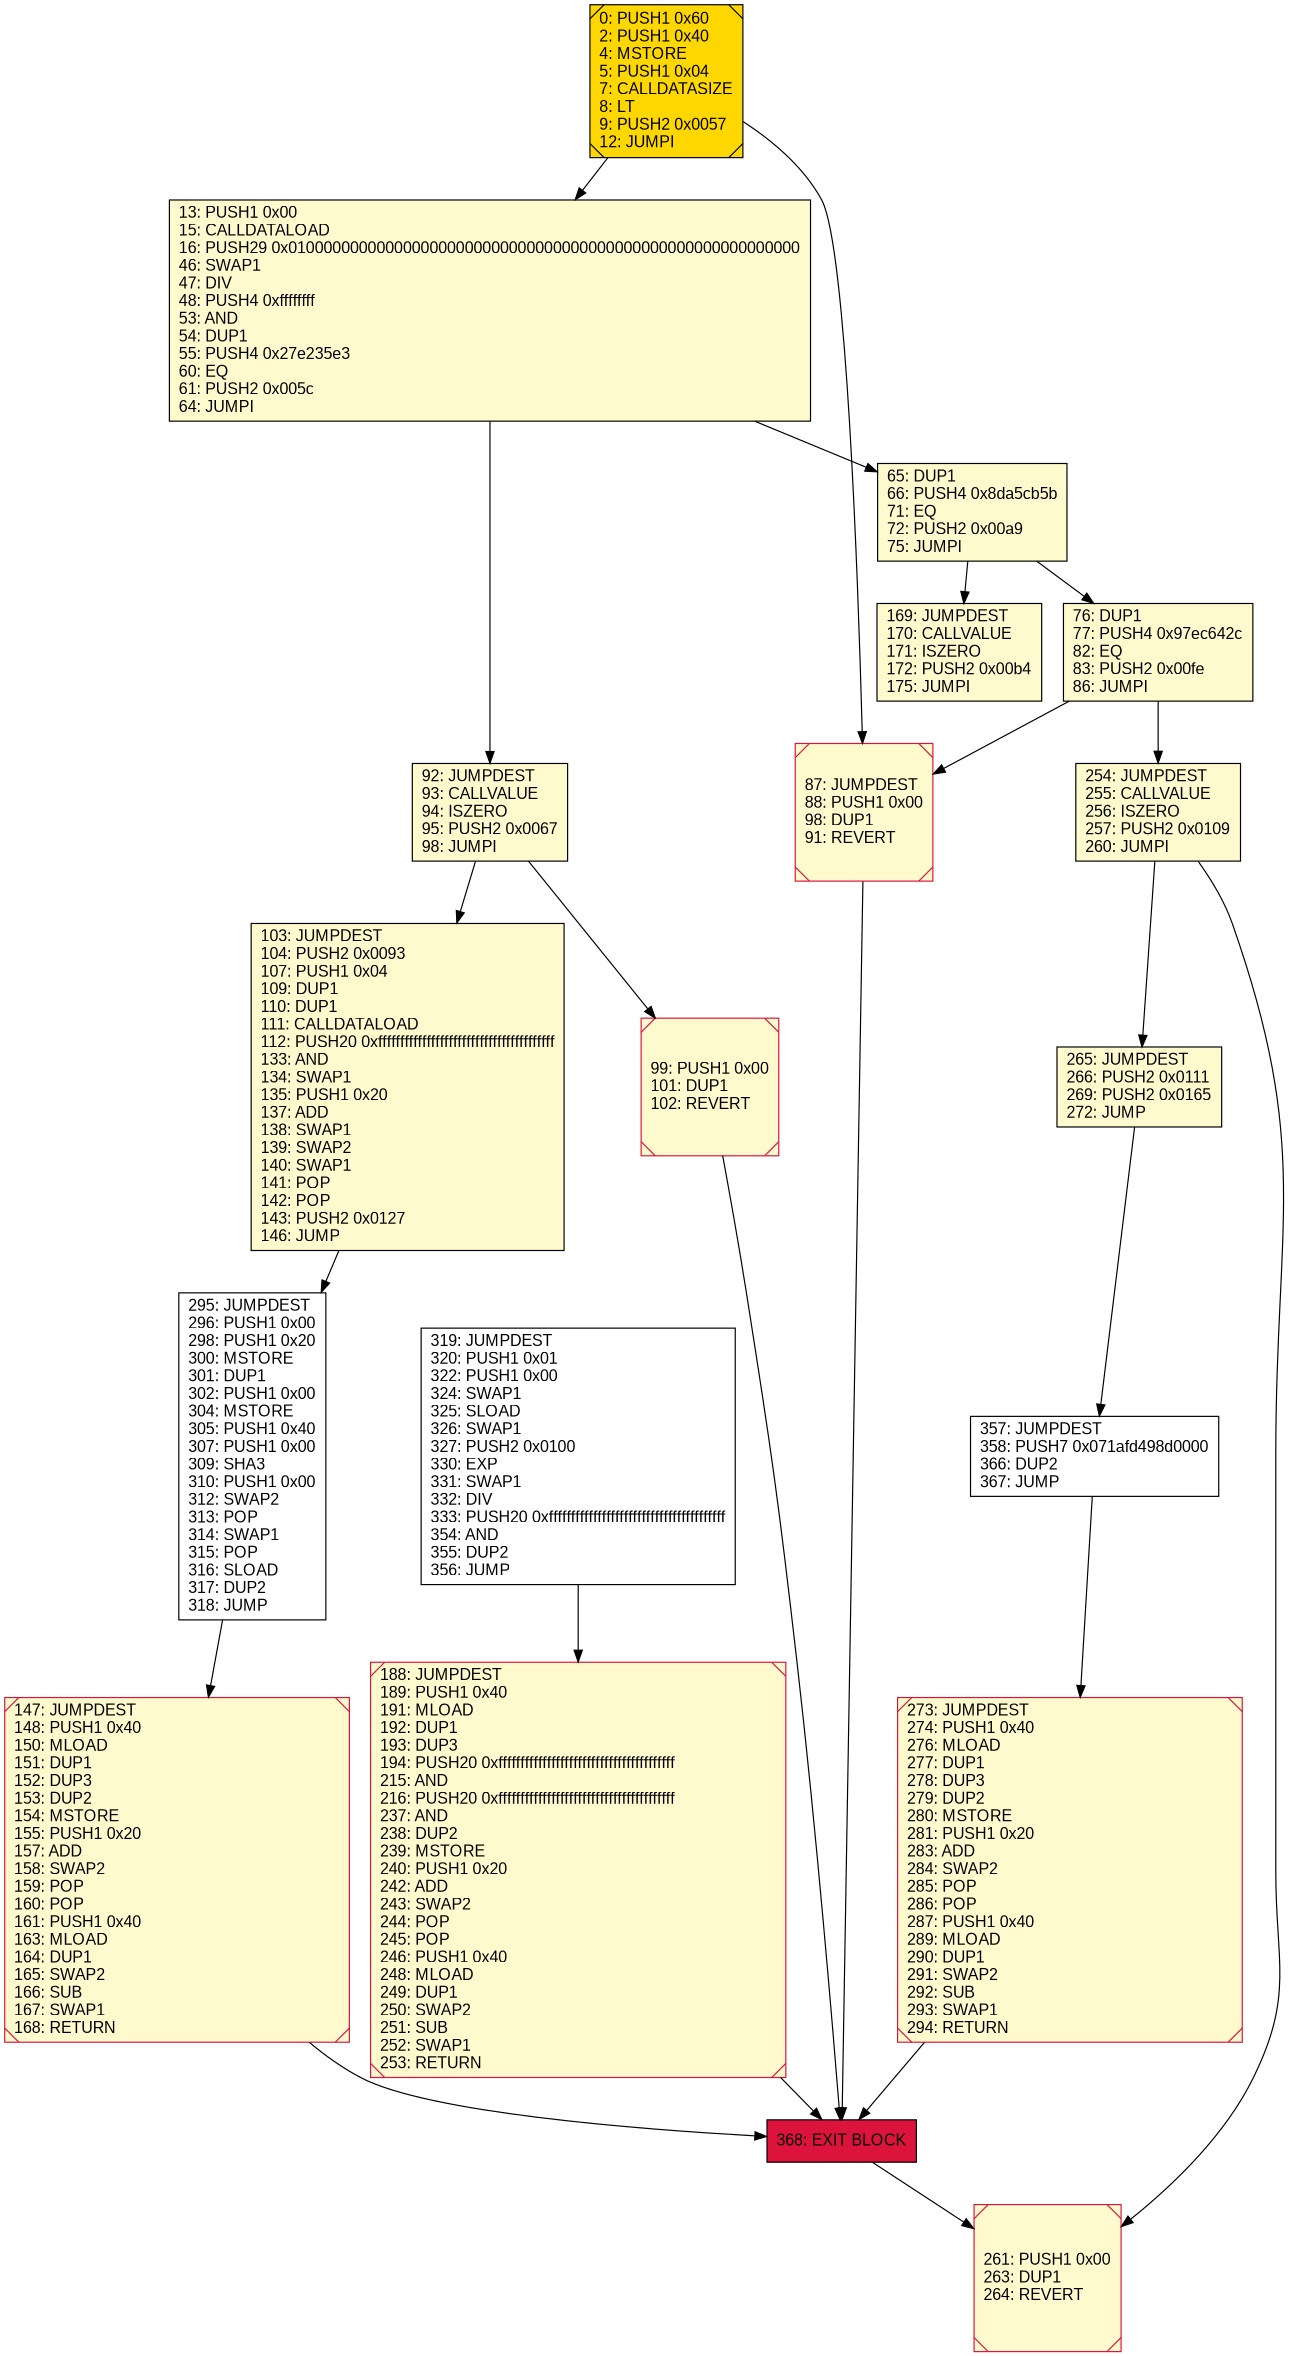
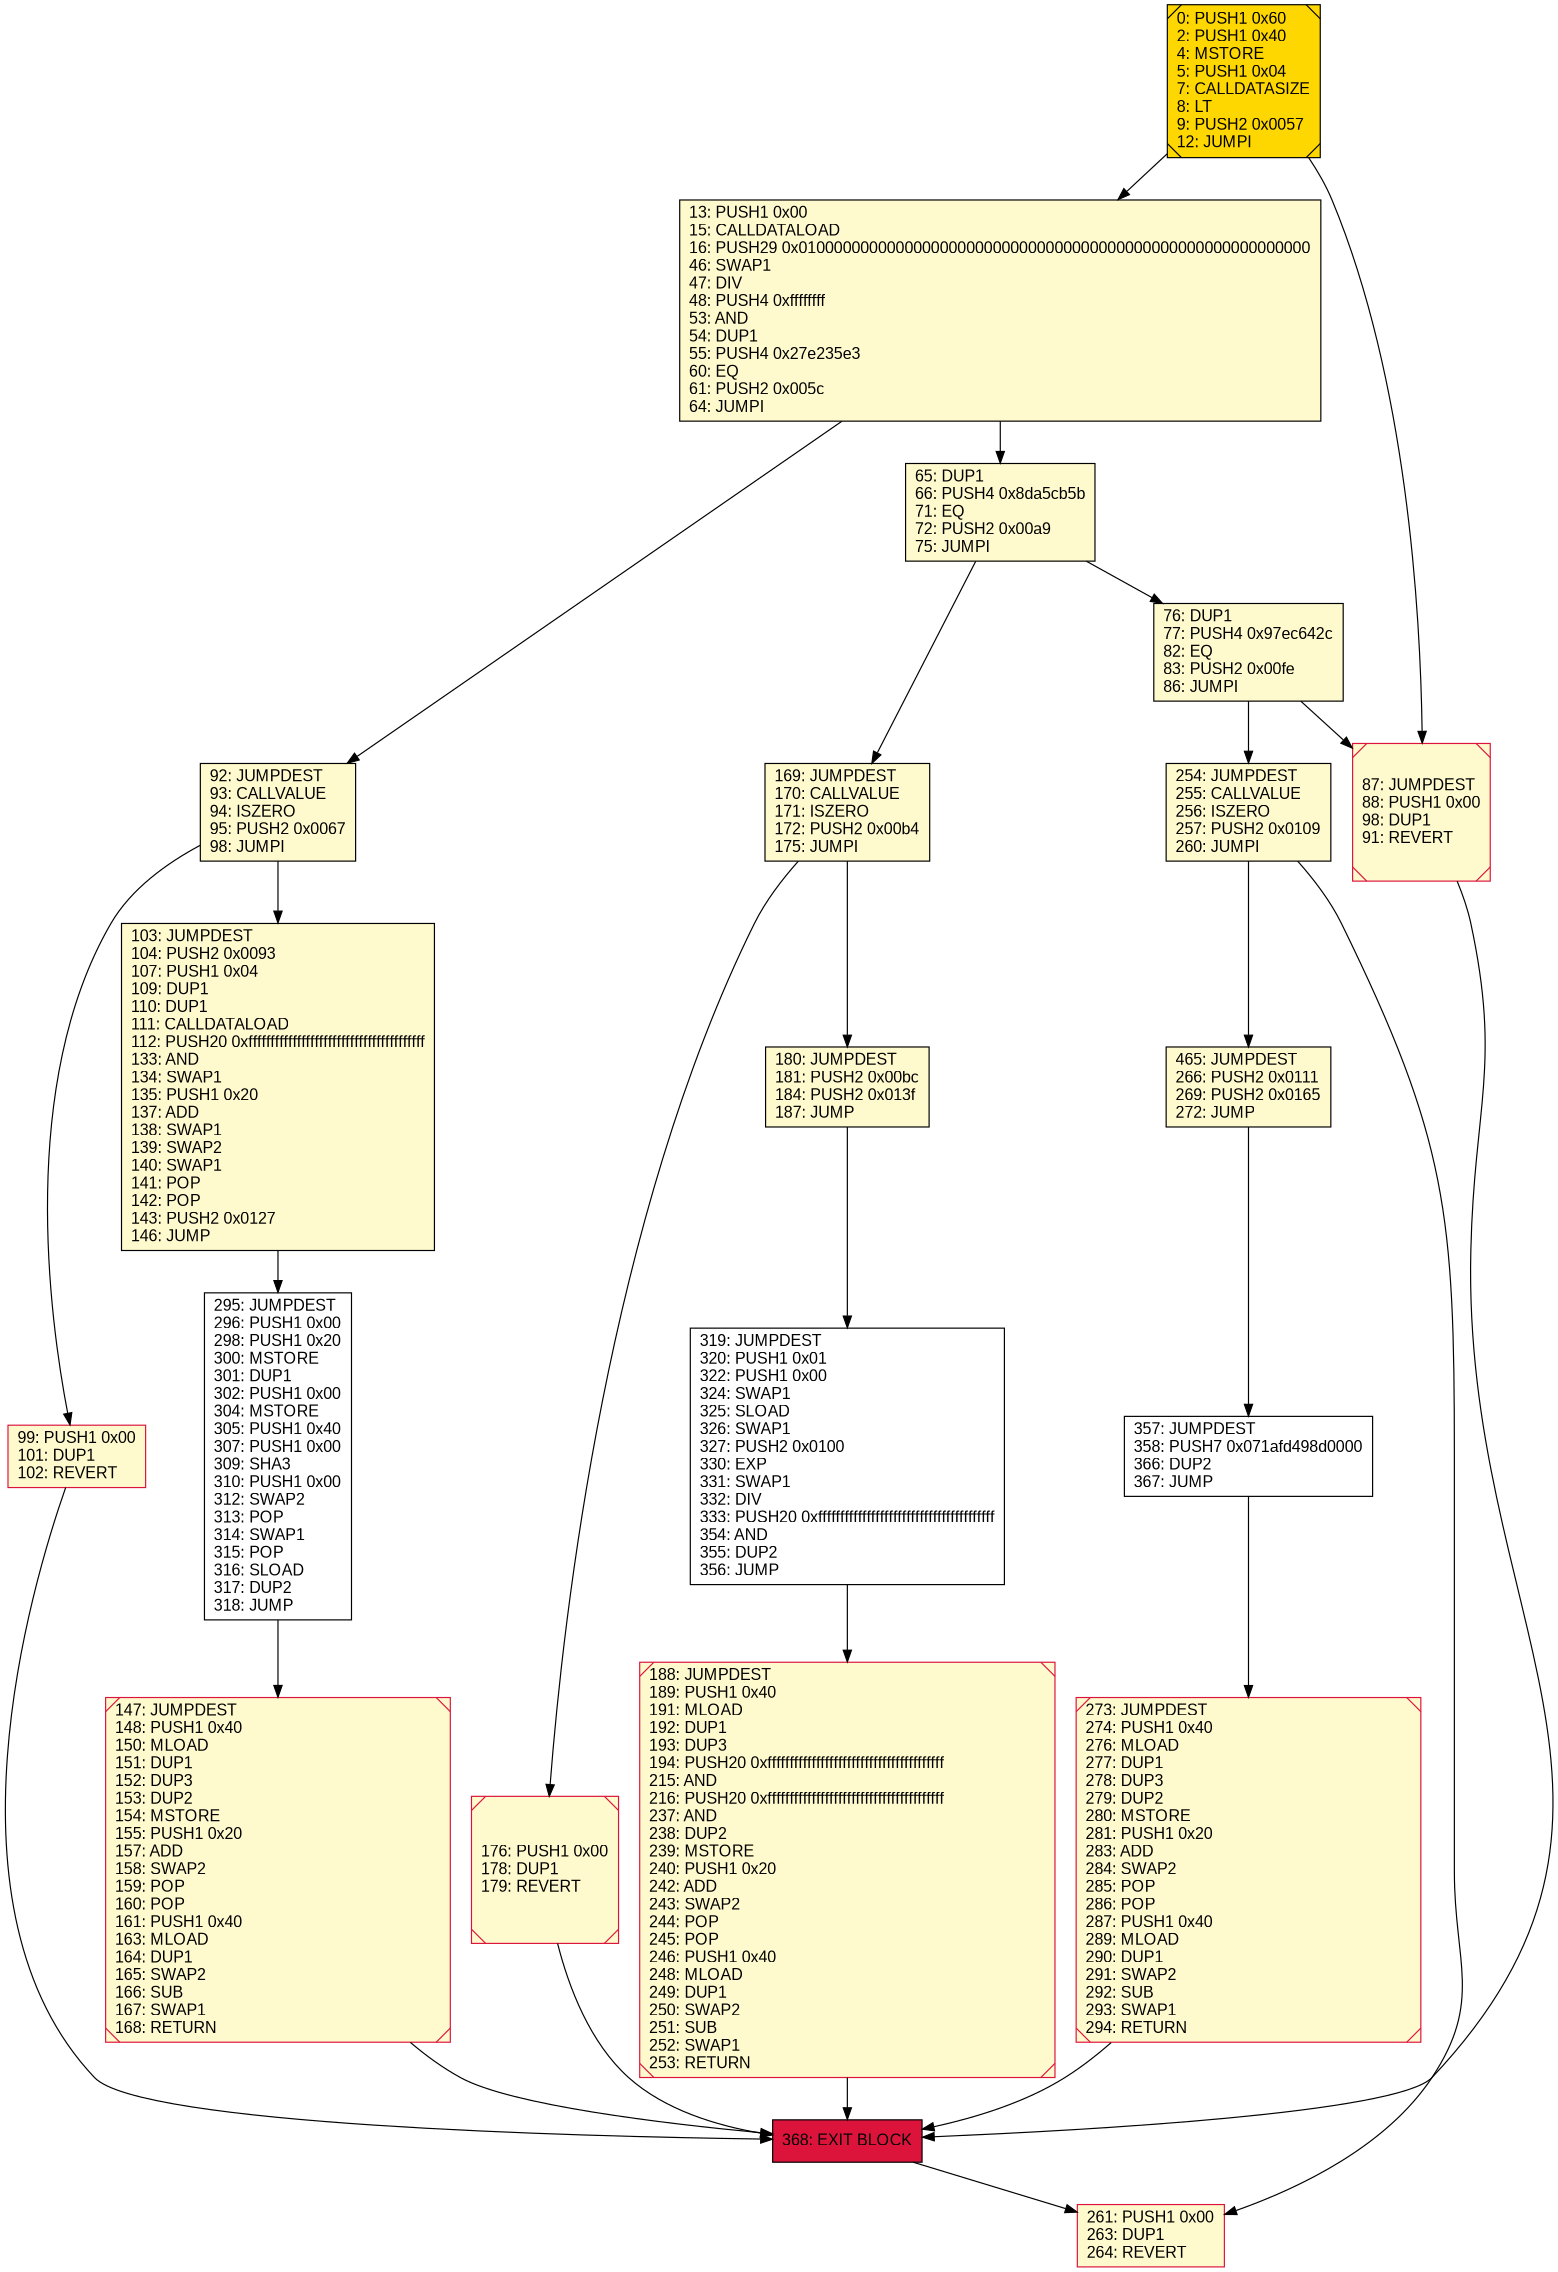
(710, 1087) -> (77, 1456)
none -> (847, 1087)
(1139, 1087) -> (1249, 1087)
none -> (545, 1870)
(1048, 2278) -> (1151, 2236)
